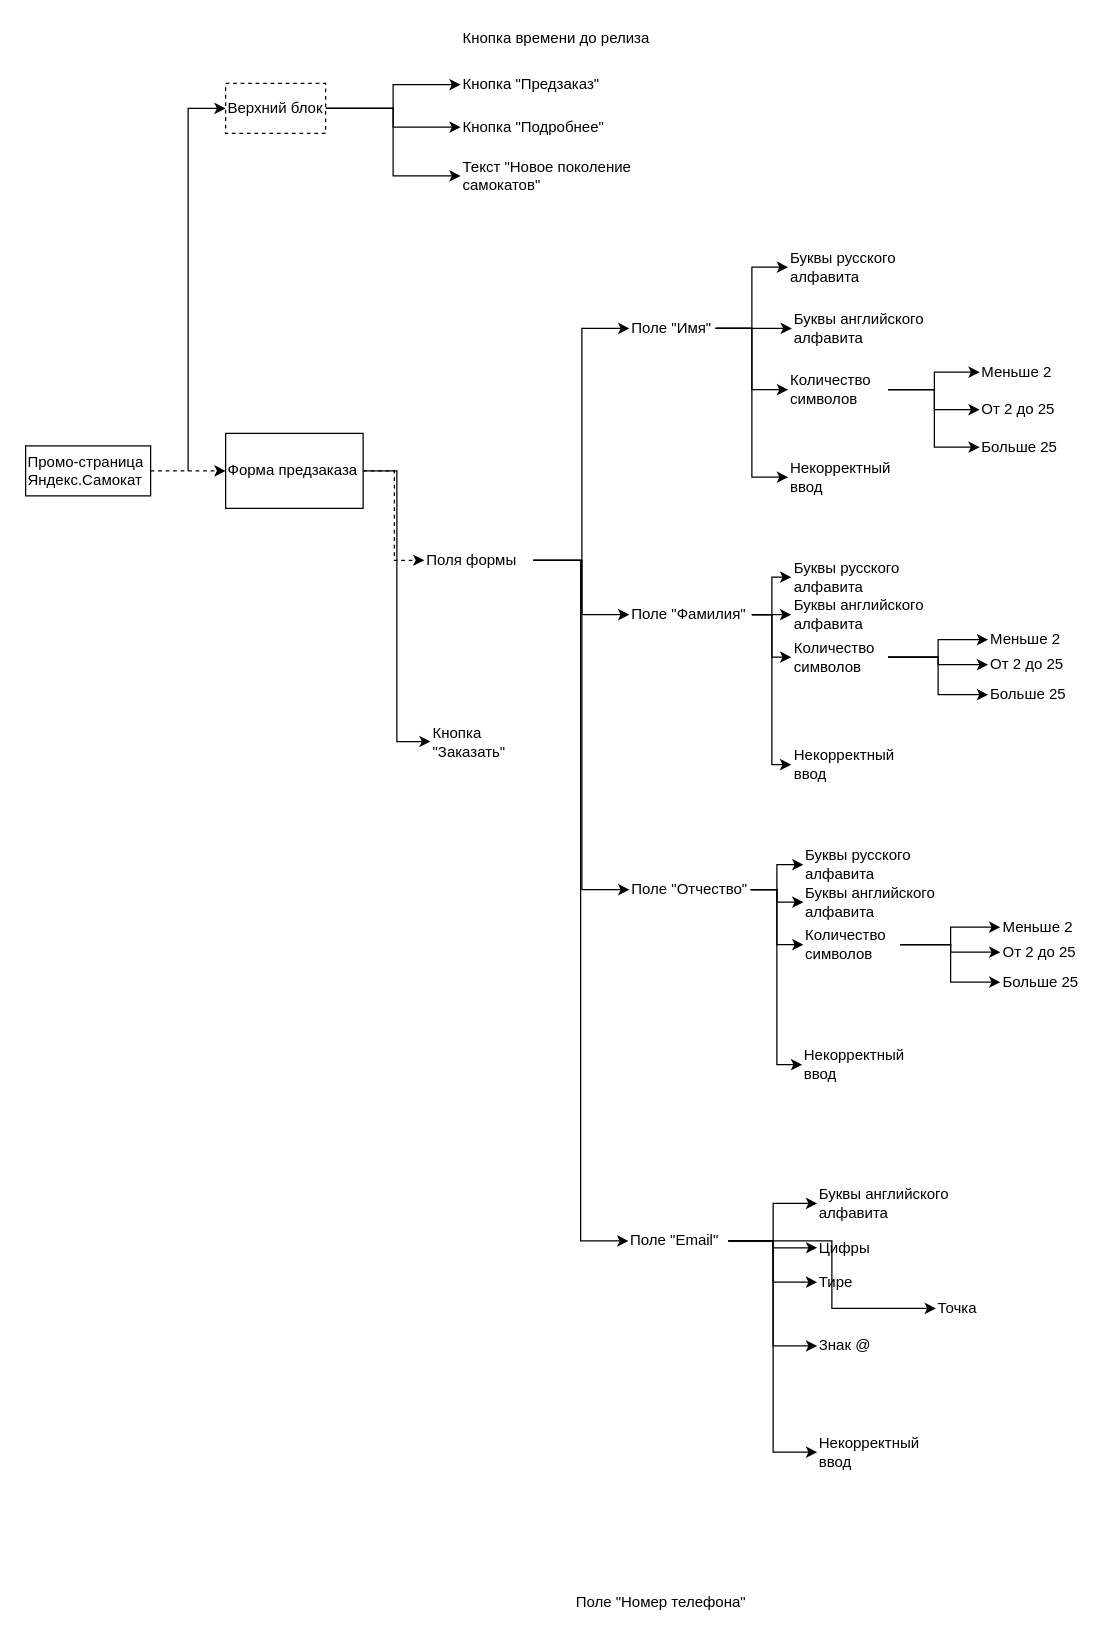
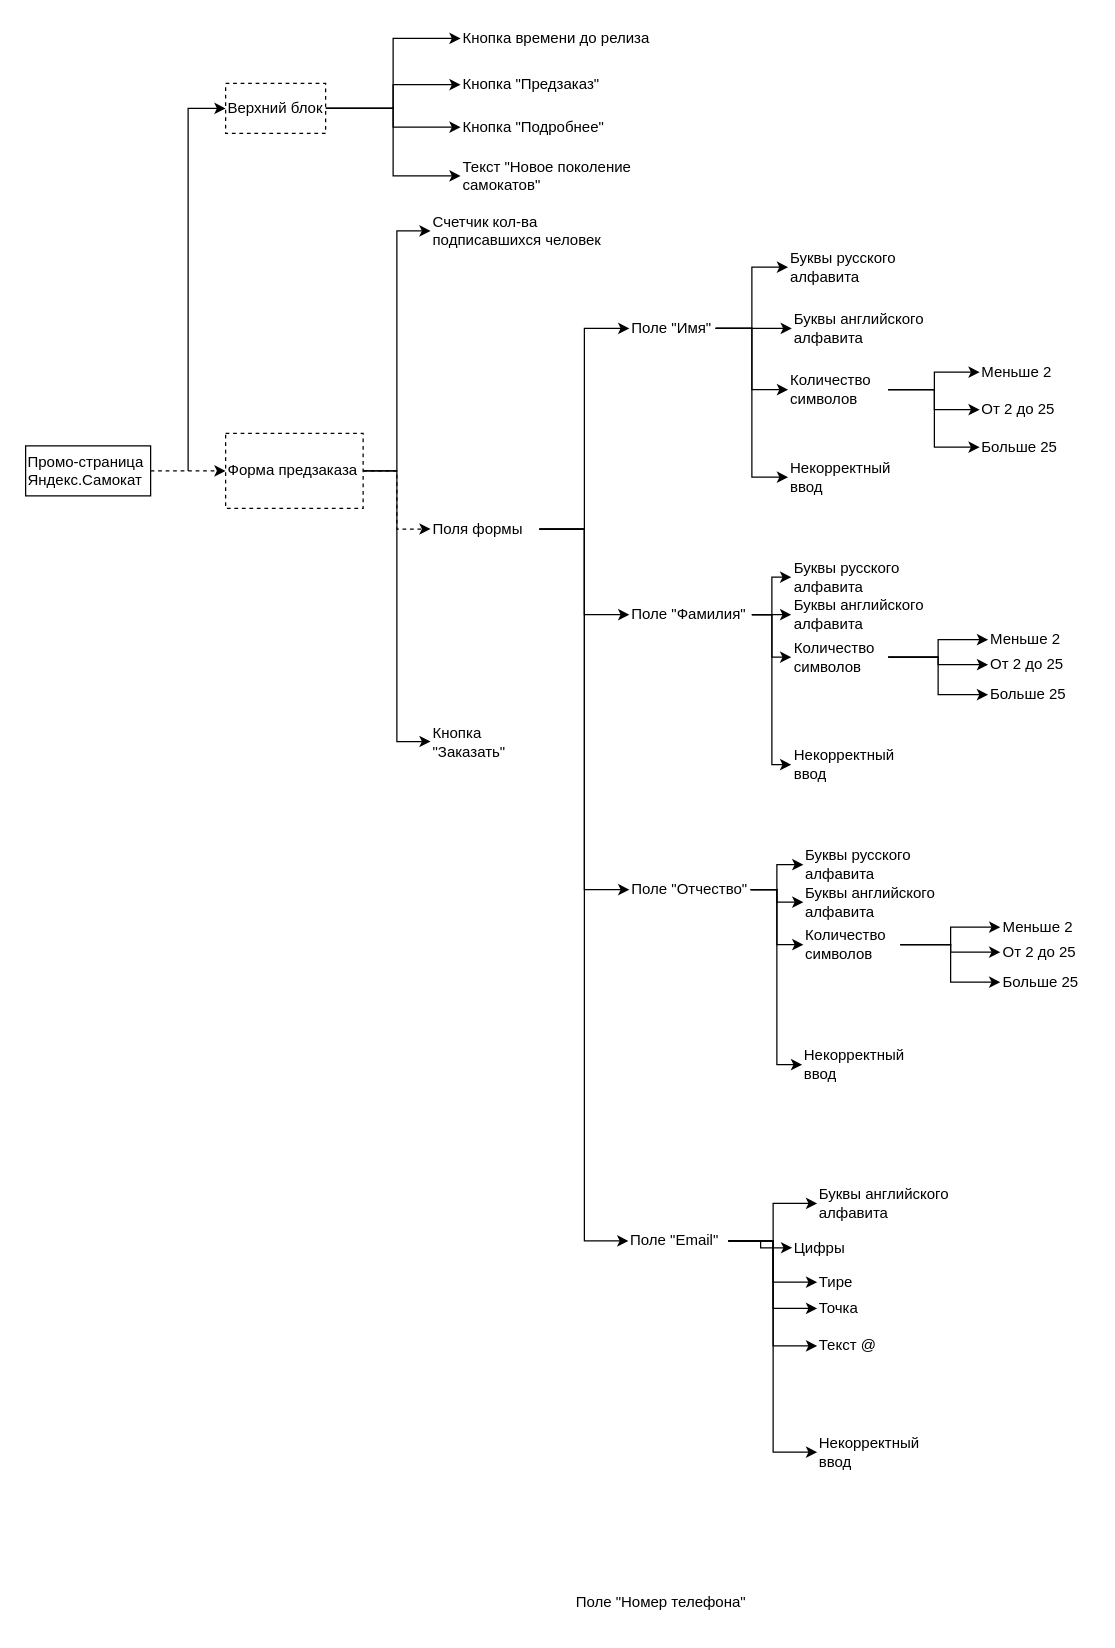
none -> (400, 38)
none -> (524, 231)
none -> (397, 338)
(294, 471) -> (294, 471)
(479, 560) -> (485, 529)
(855, 1248) -> (830, 1248)
(973, 1308) -> (855, 1308)
(843, 1346) -> (847, 1346)
